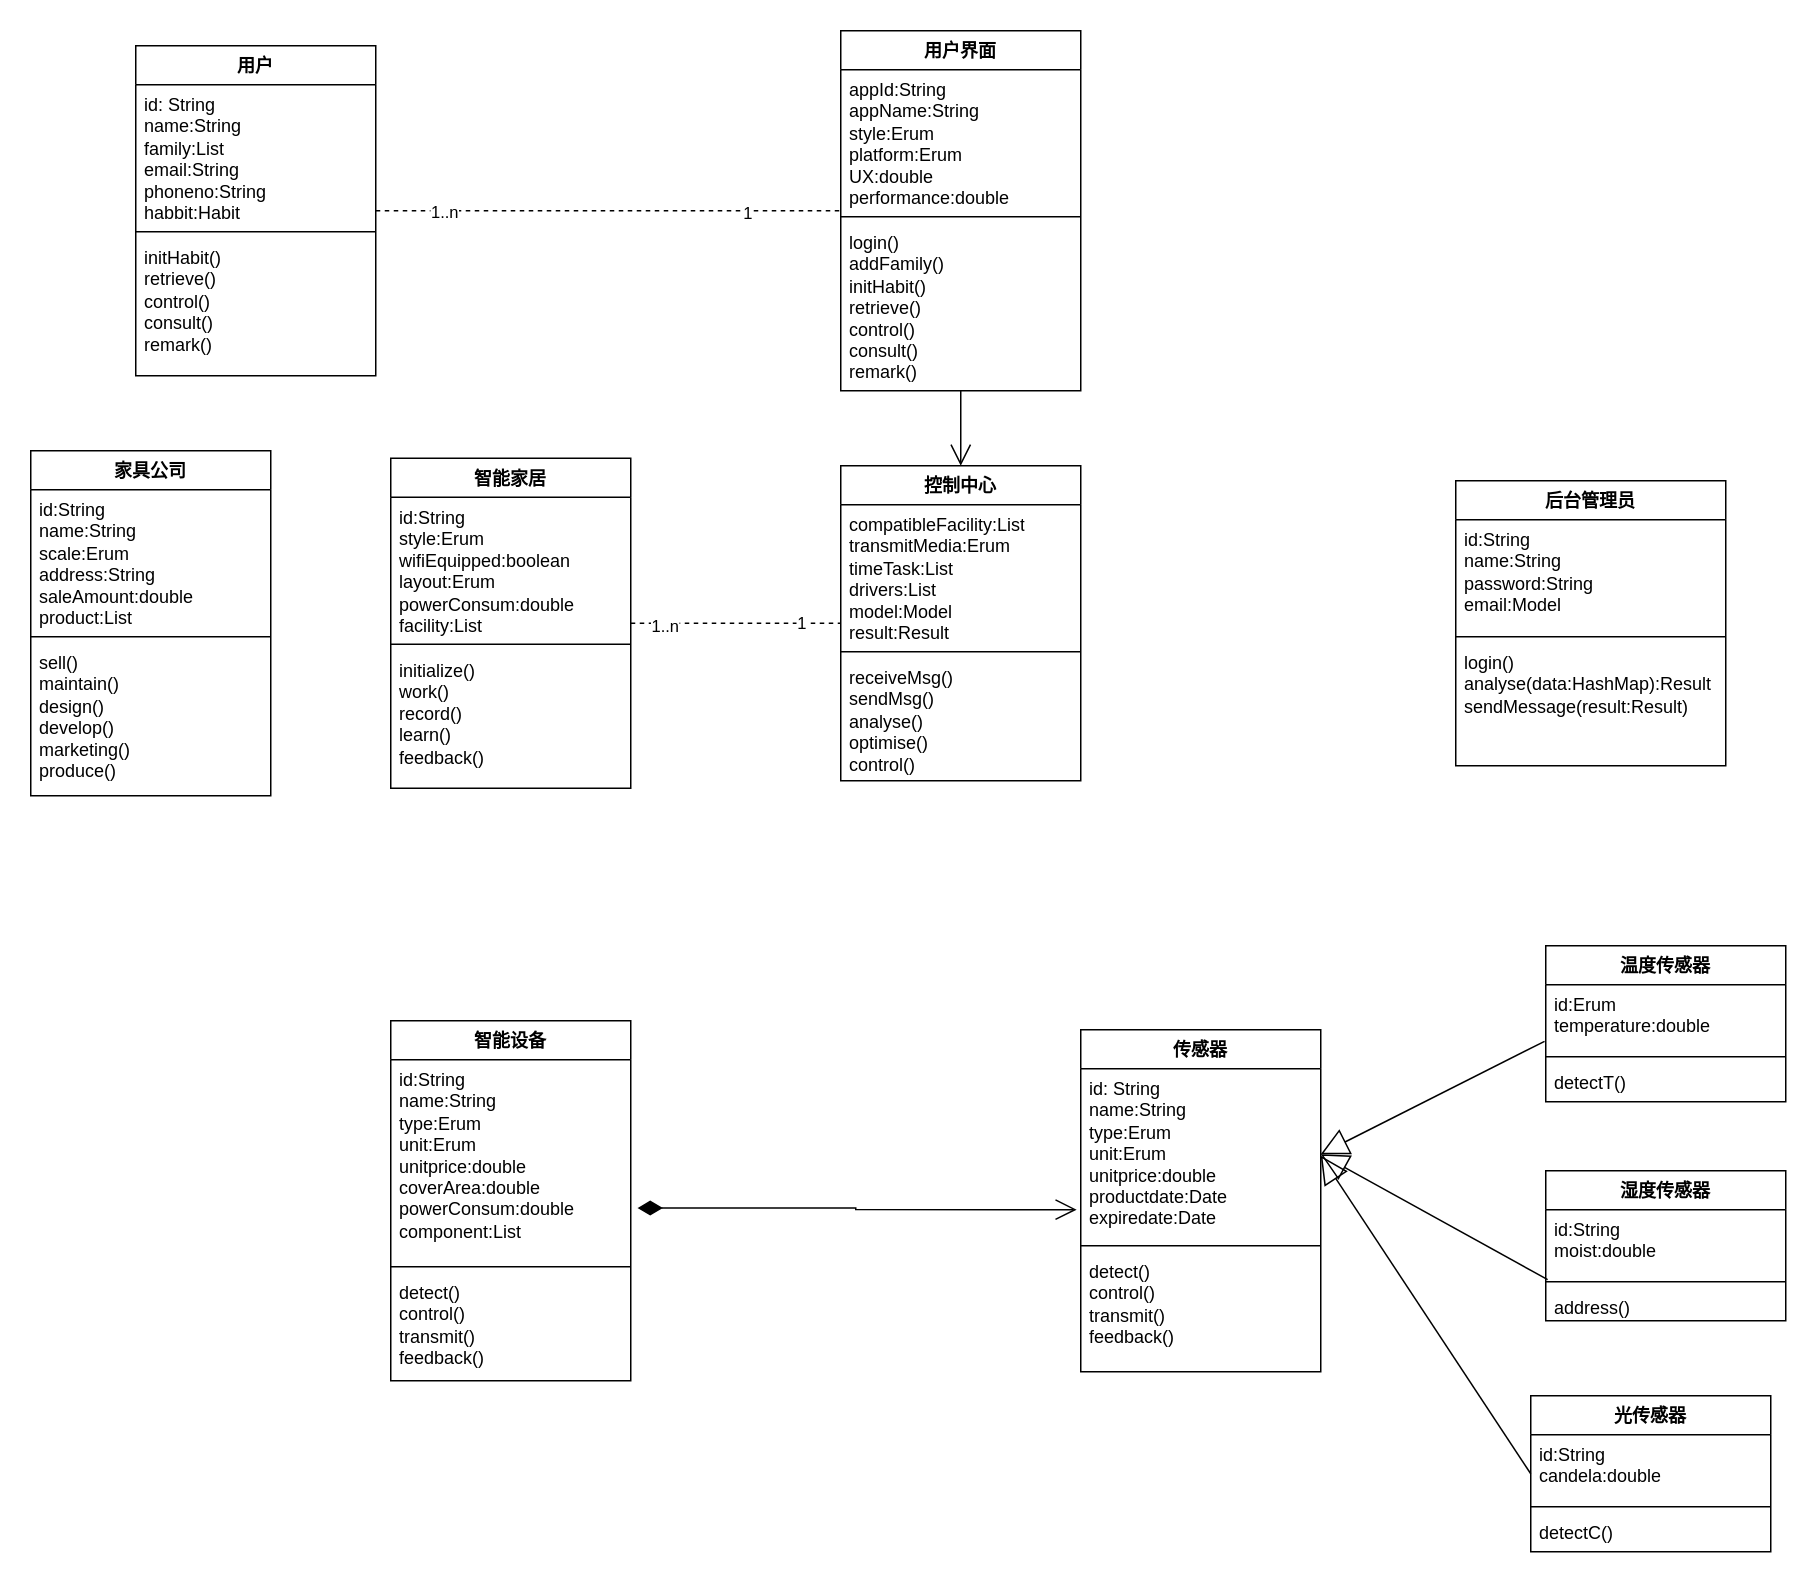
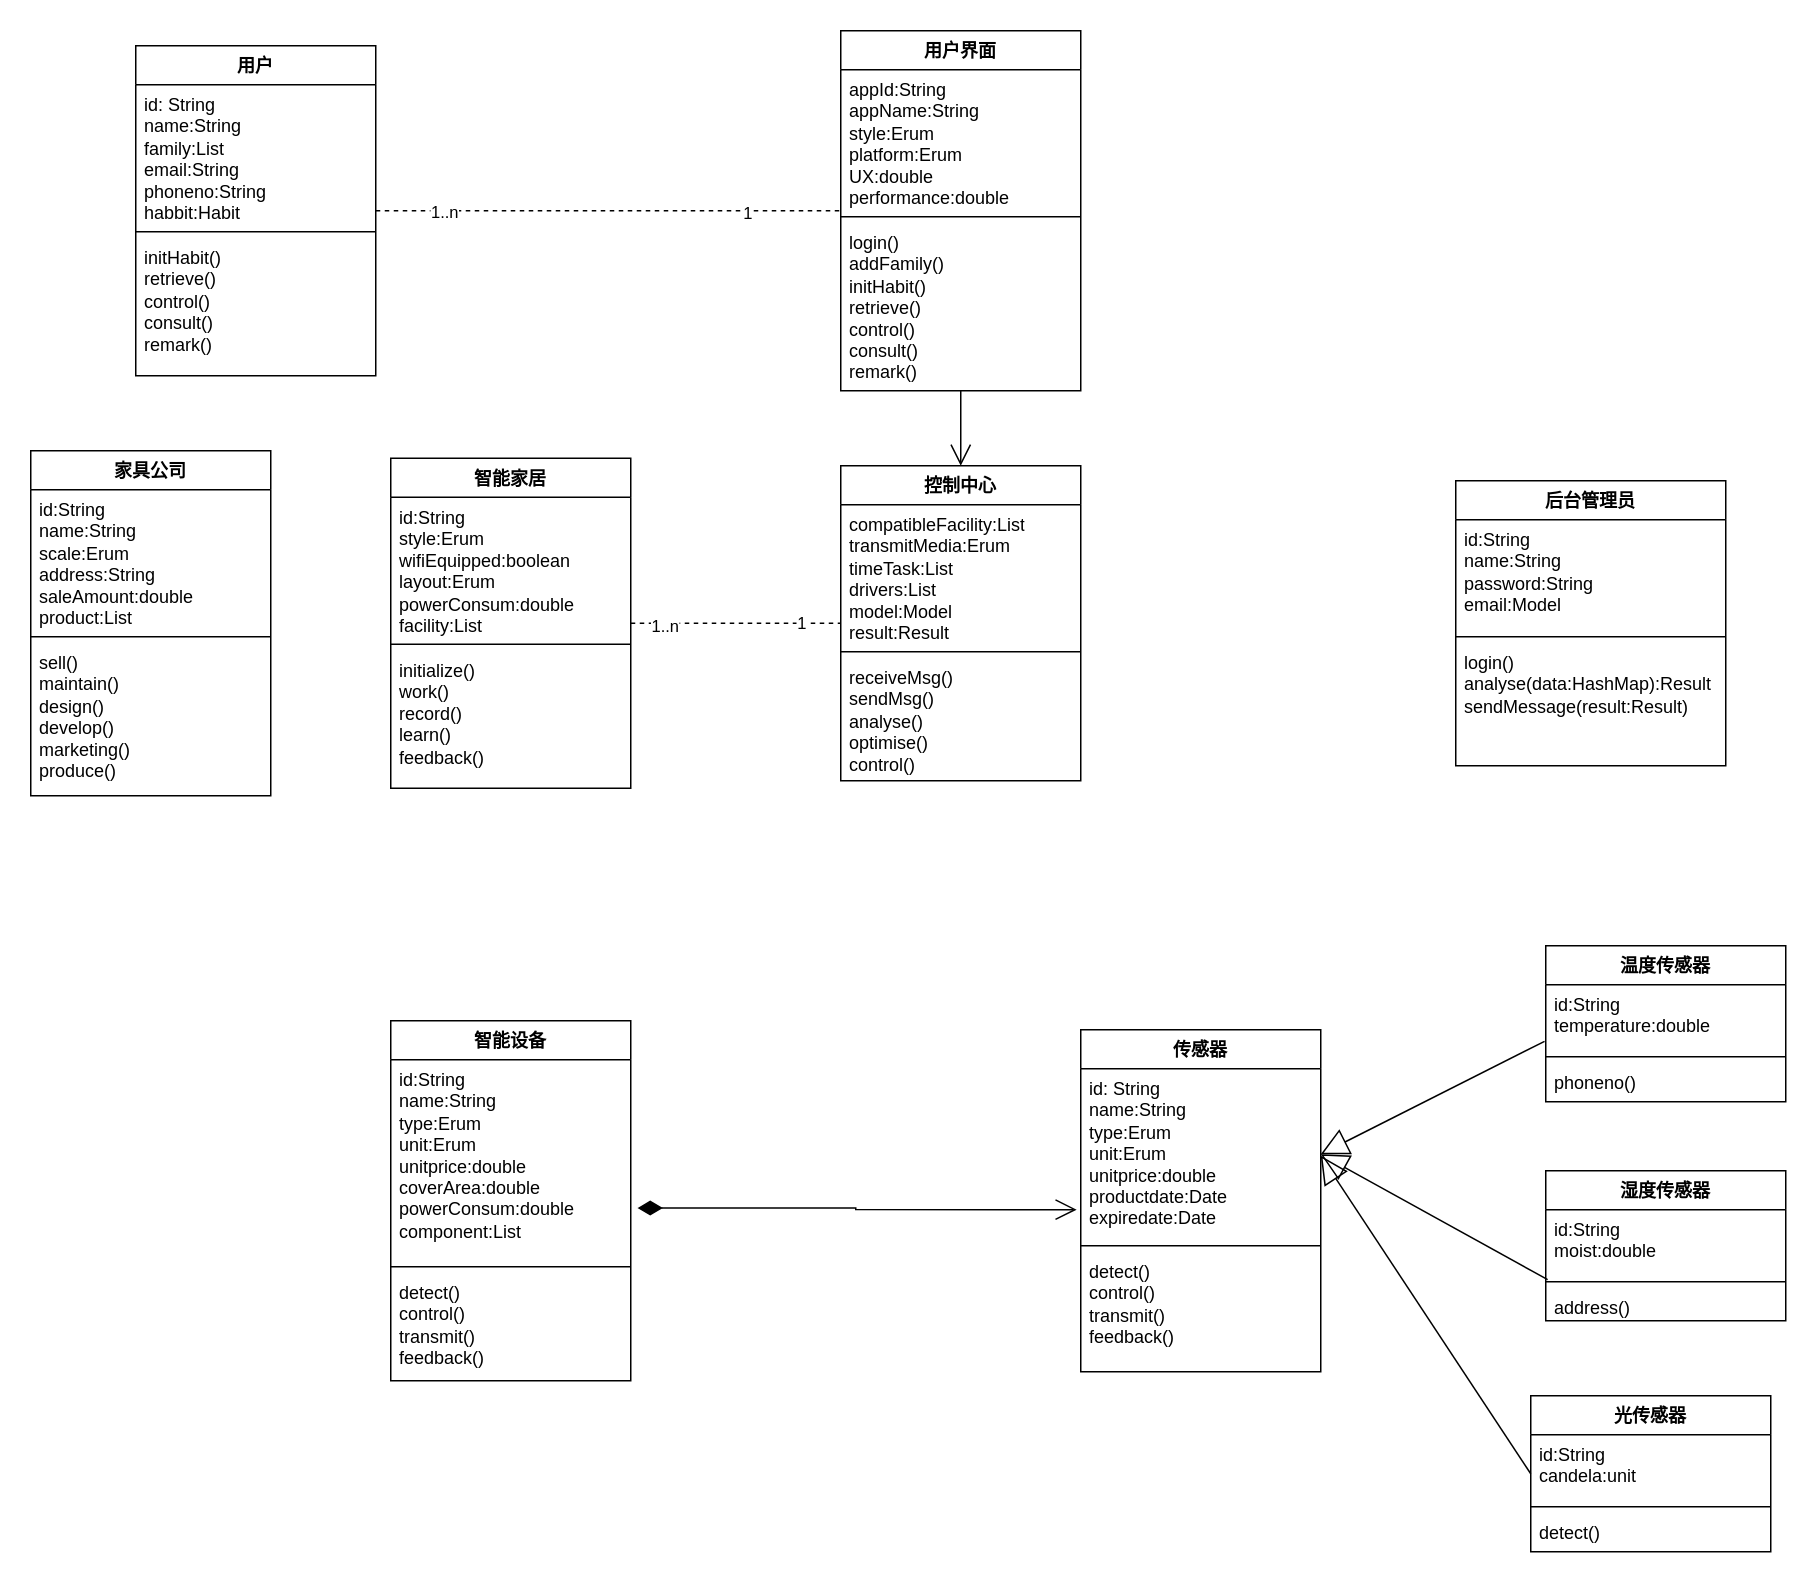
(1641, 1017) -> (1641, 1017)
(1600, 1084) -> (1600, 1084)
(1603, 1467) -> (1593, 1467)
(1585, 1534) -> (1580, 1534)
